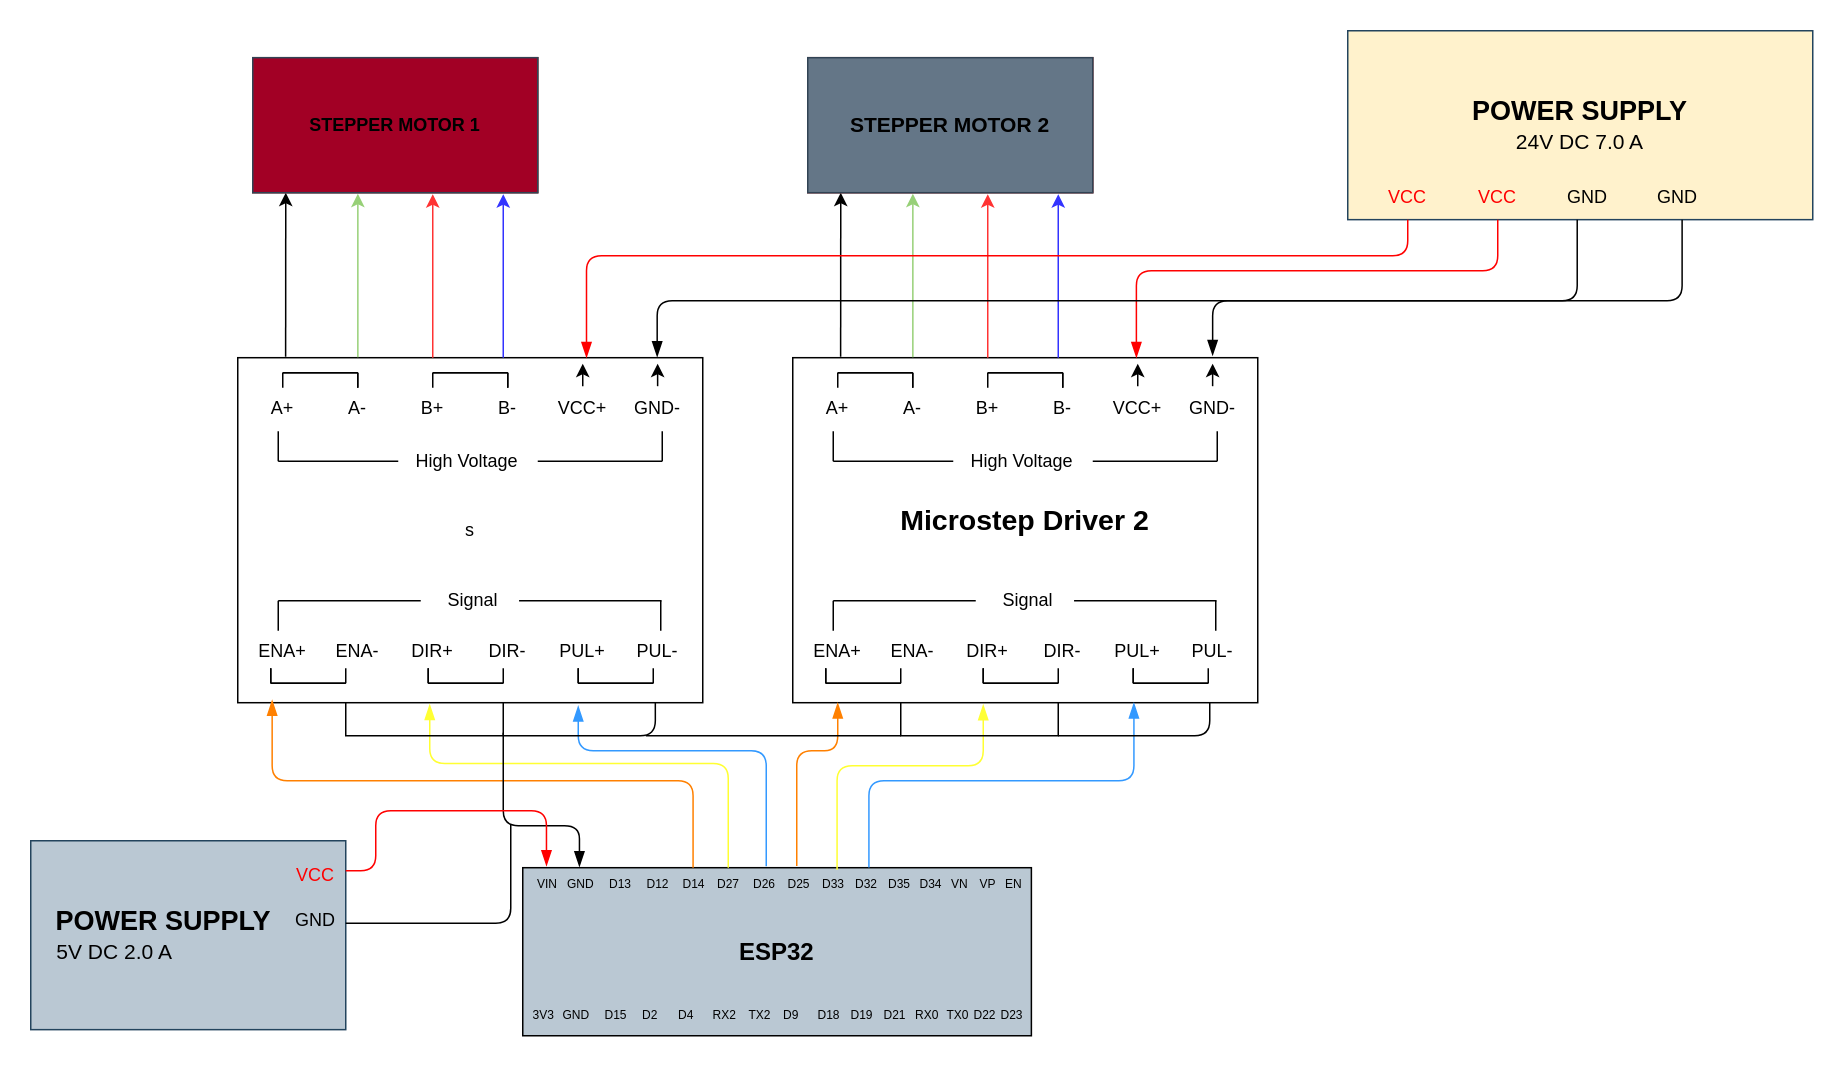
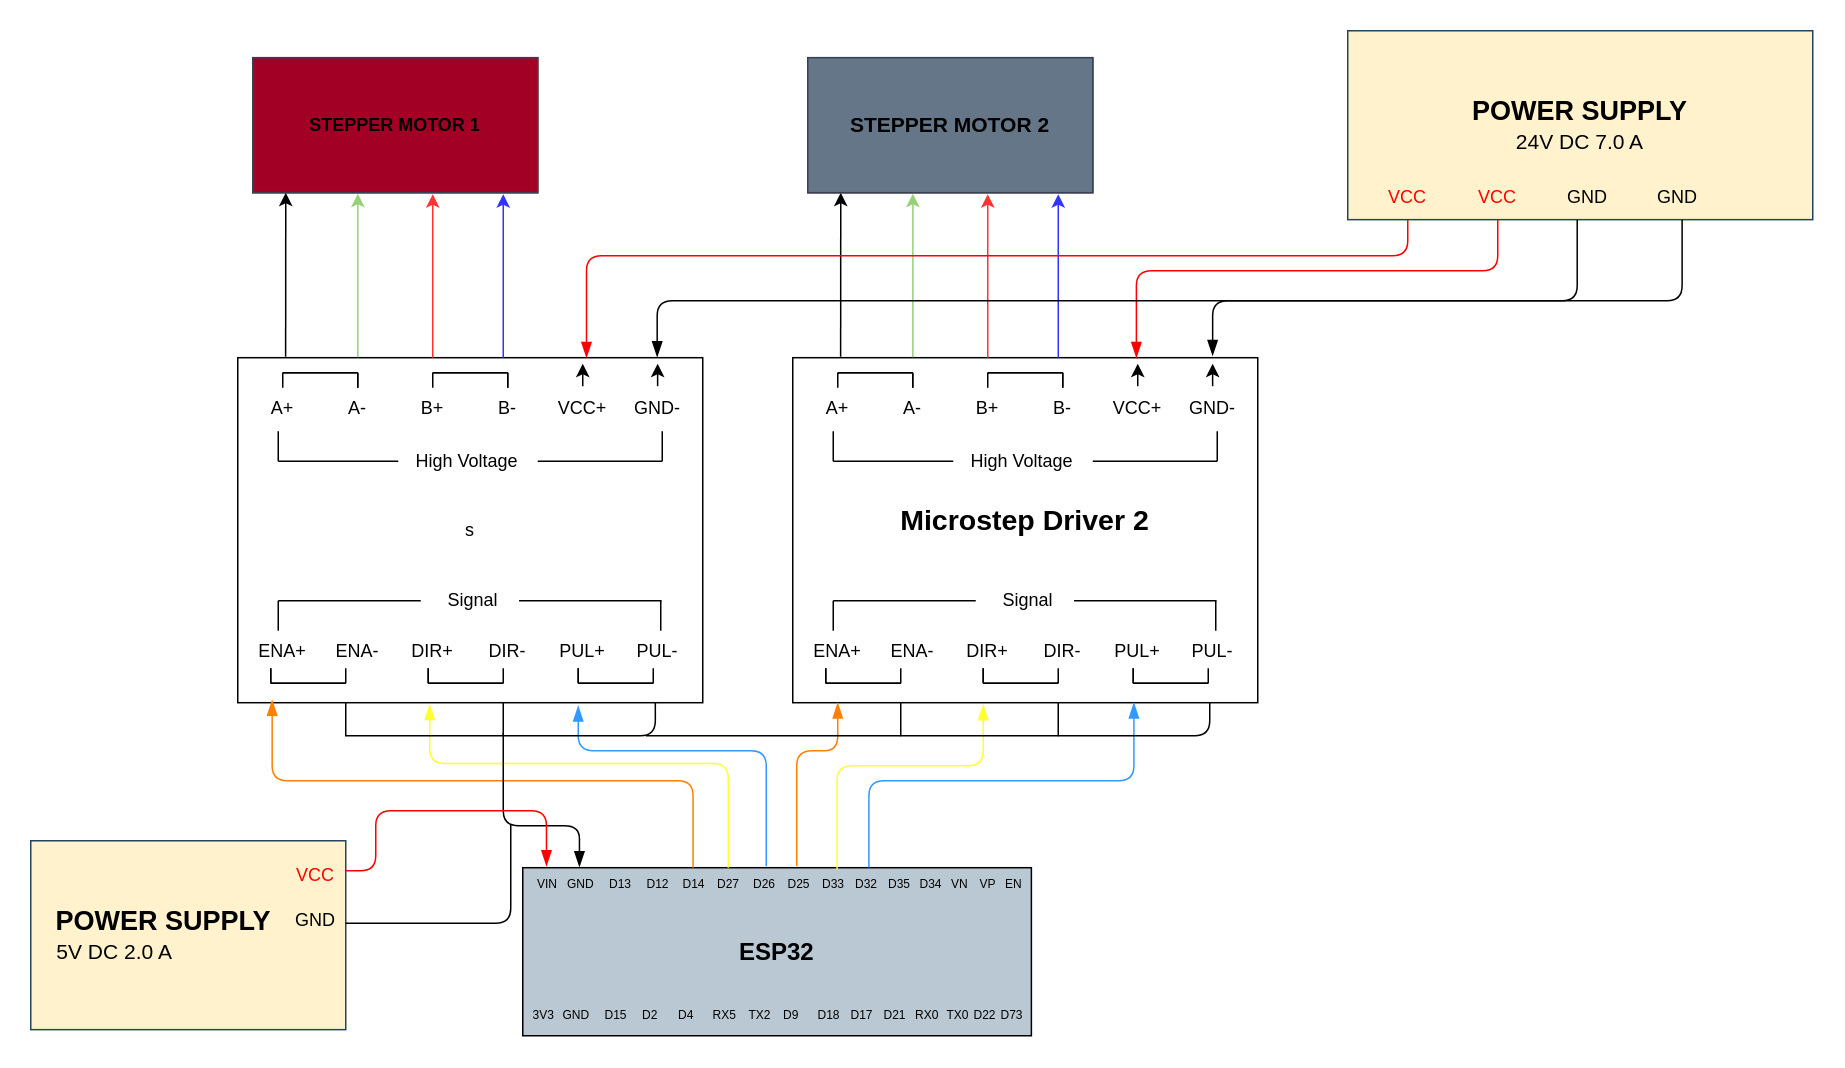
(188, 935) -> (188, 935)
(728, 1013) -> (728, 1013)
(866, 1013) -> (866, 1013)
(1016, 1013) -> (1016, 1013)
